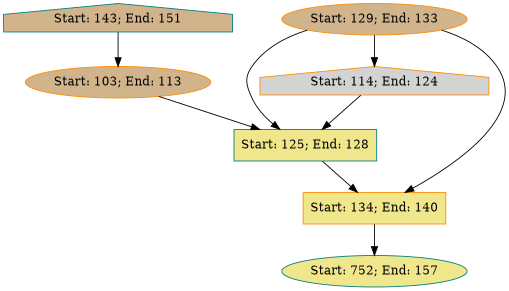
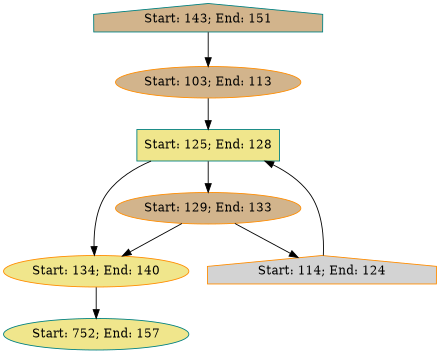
(252, 66) -> (208, 172)
(374, 208) -> (96, 271)
